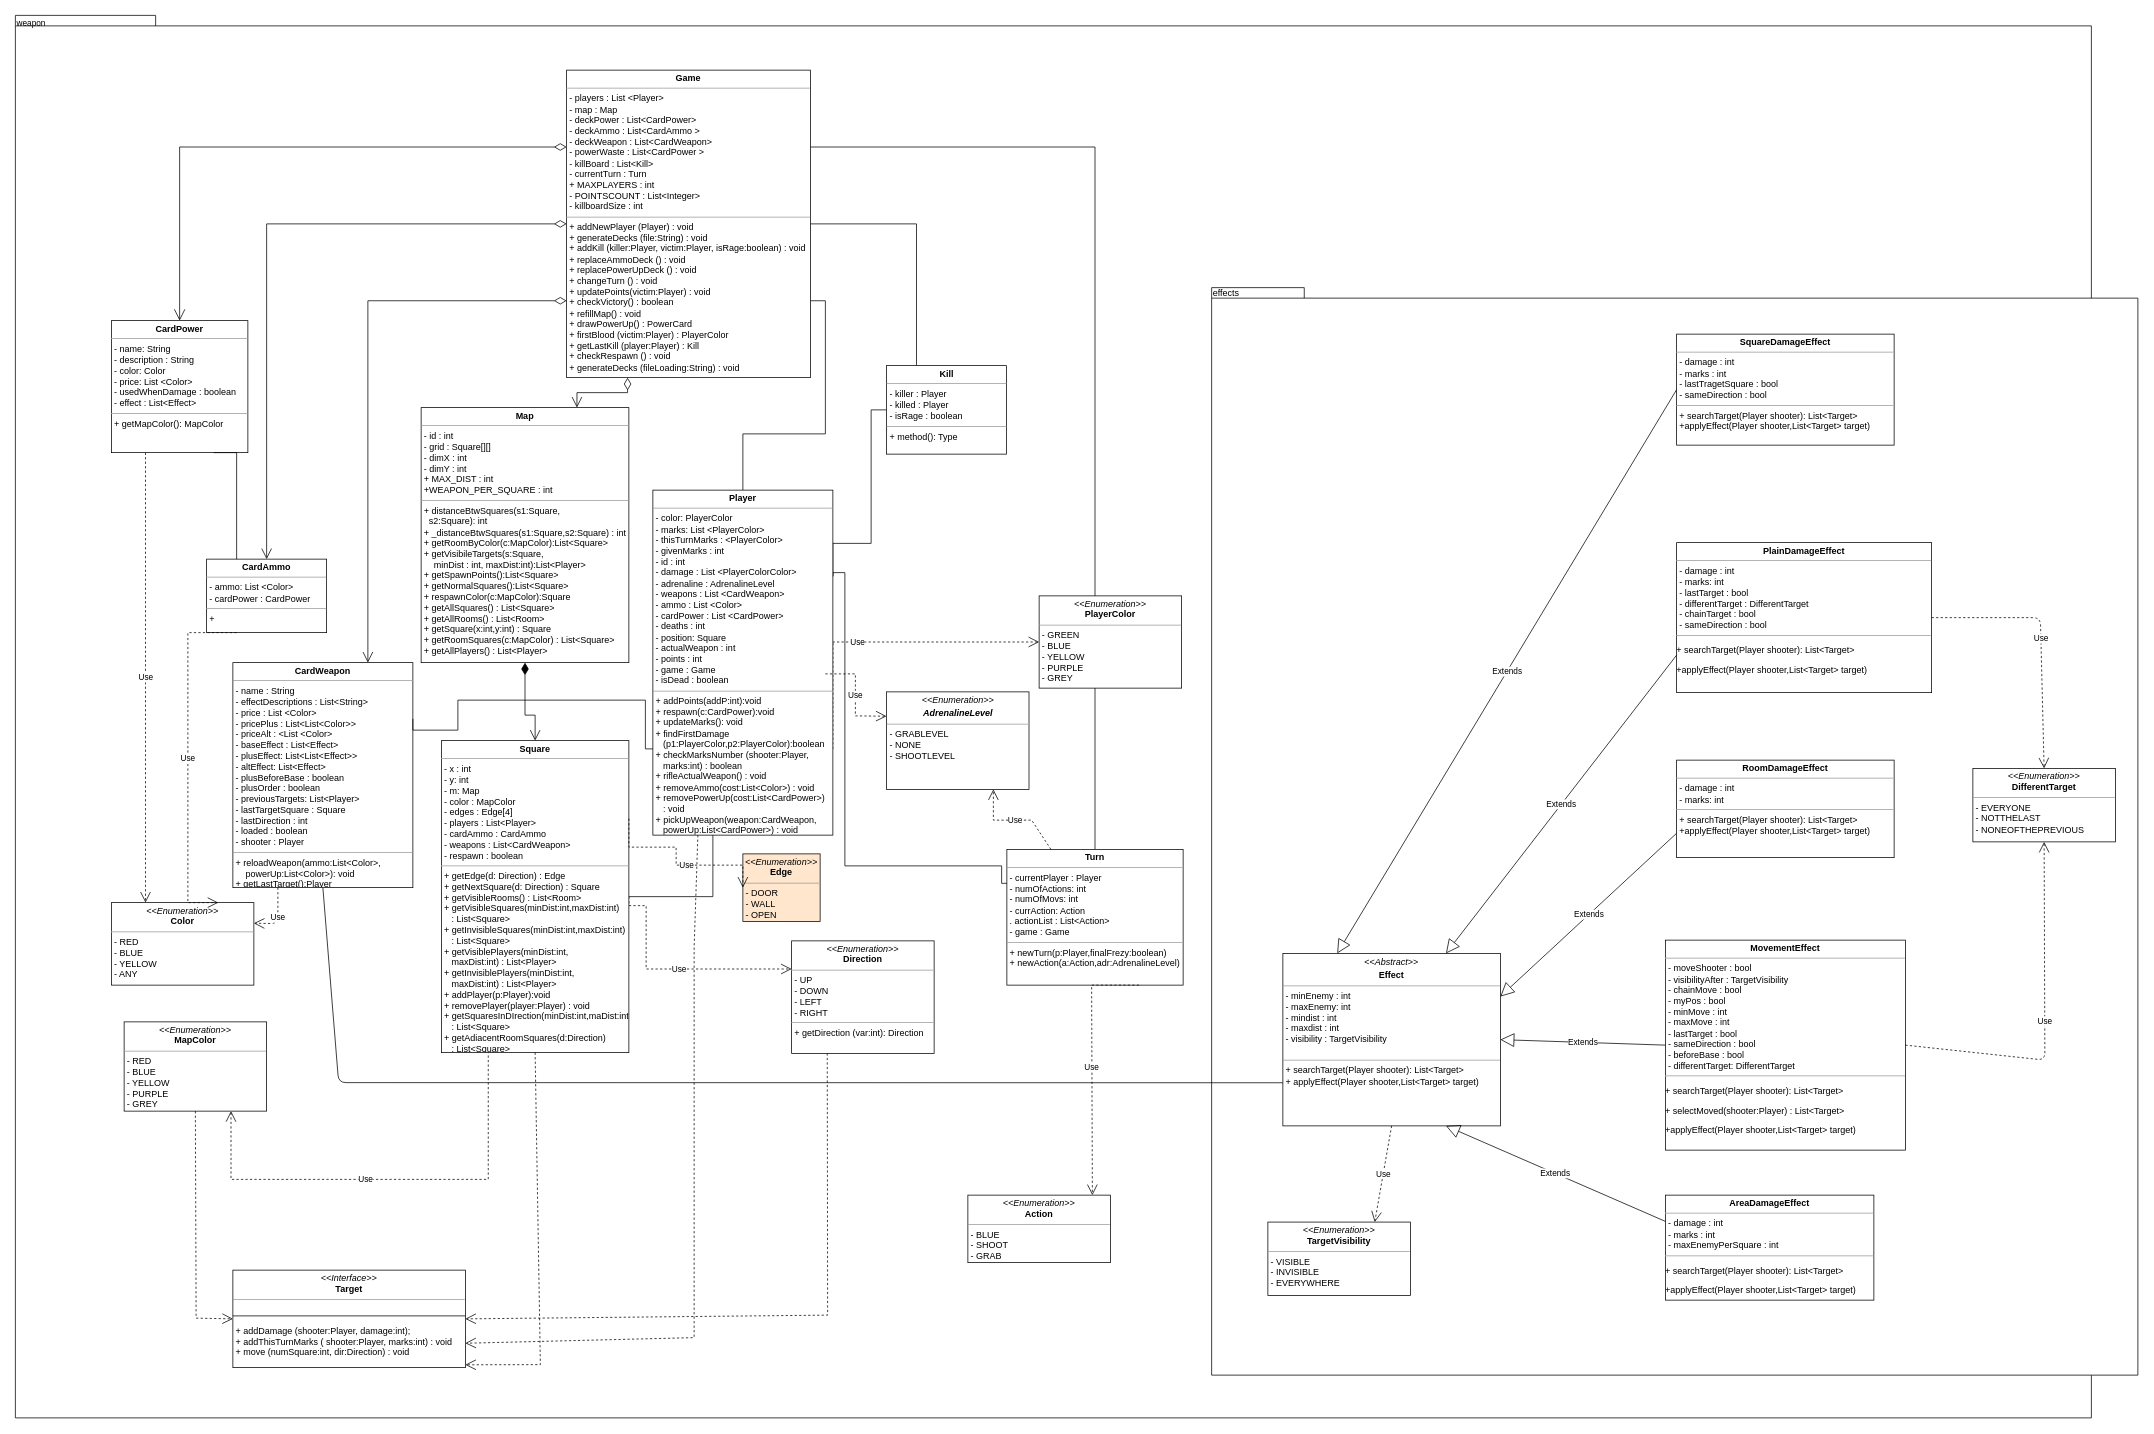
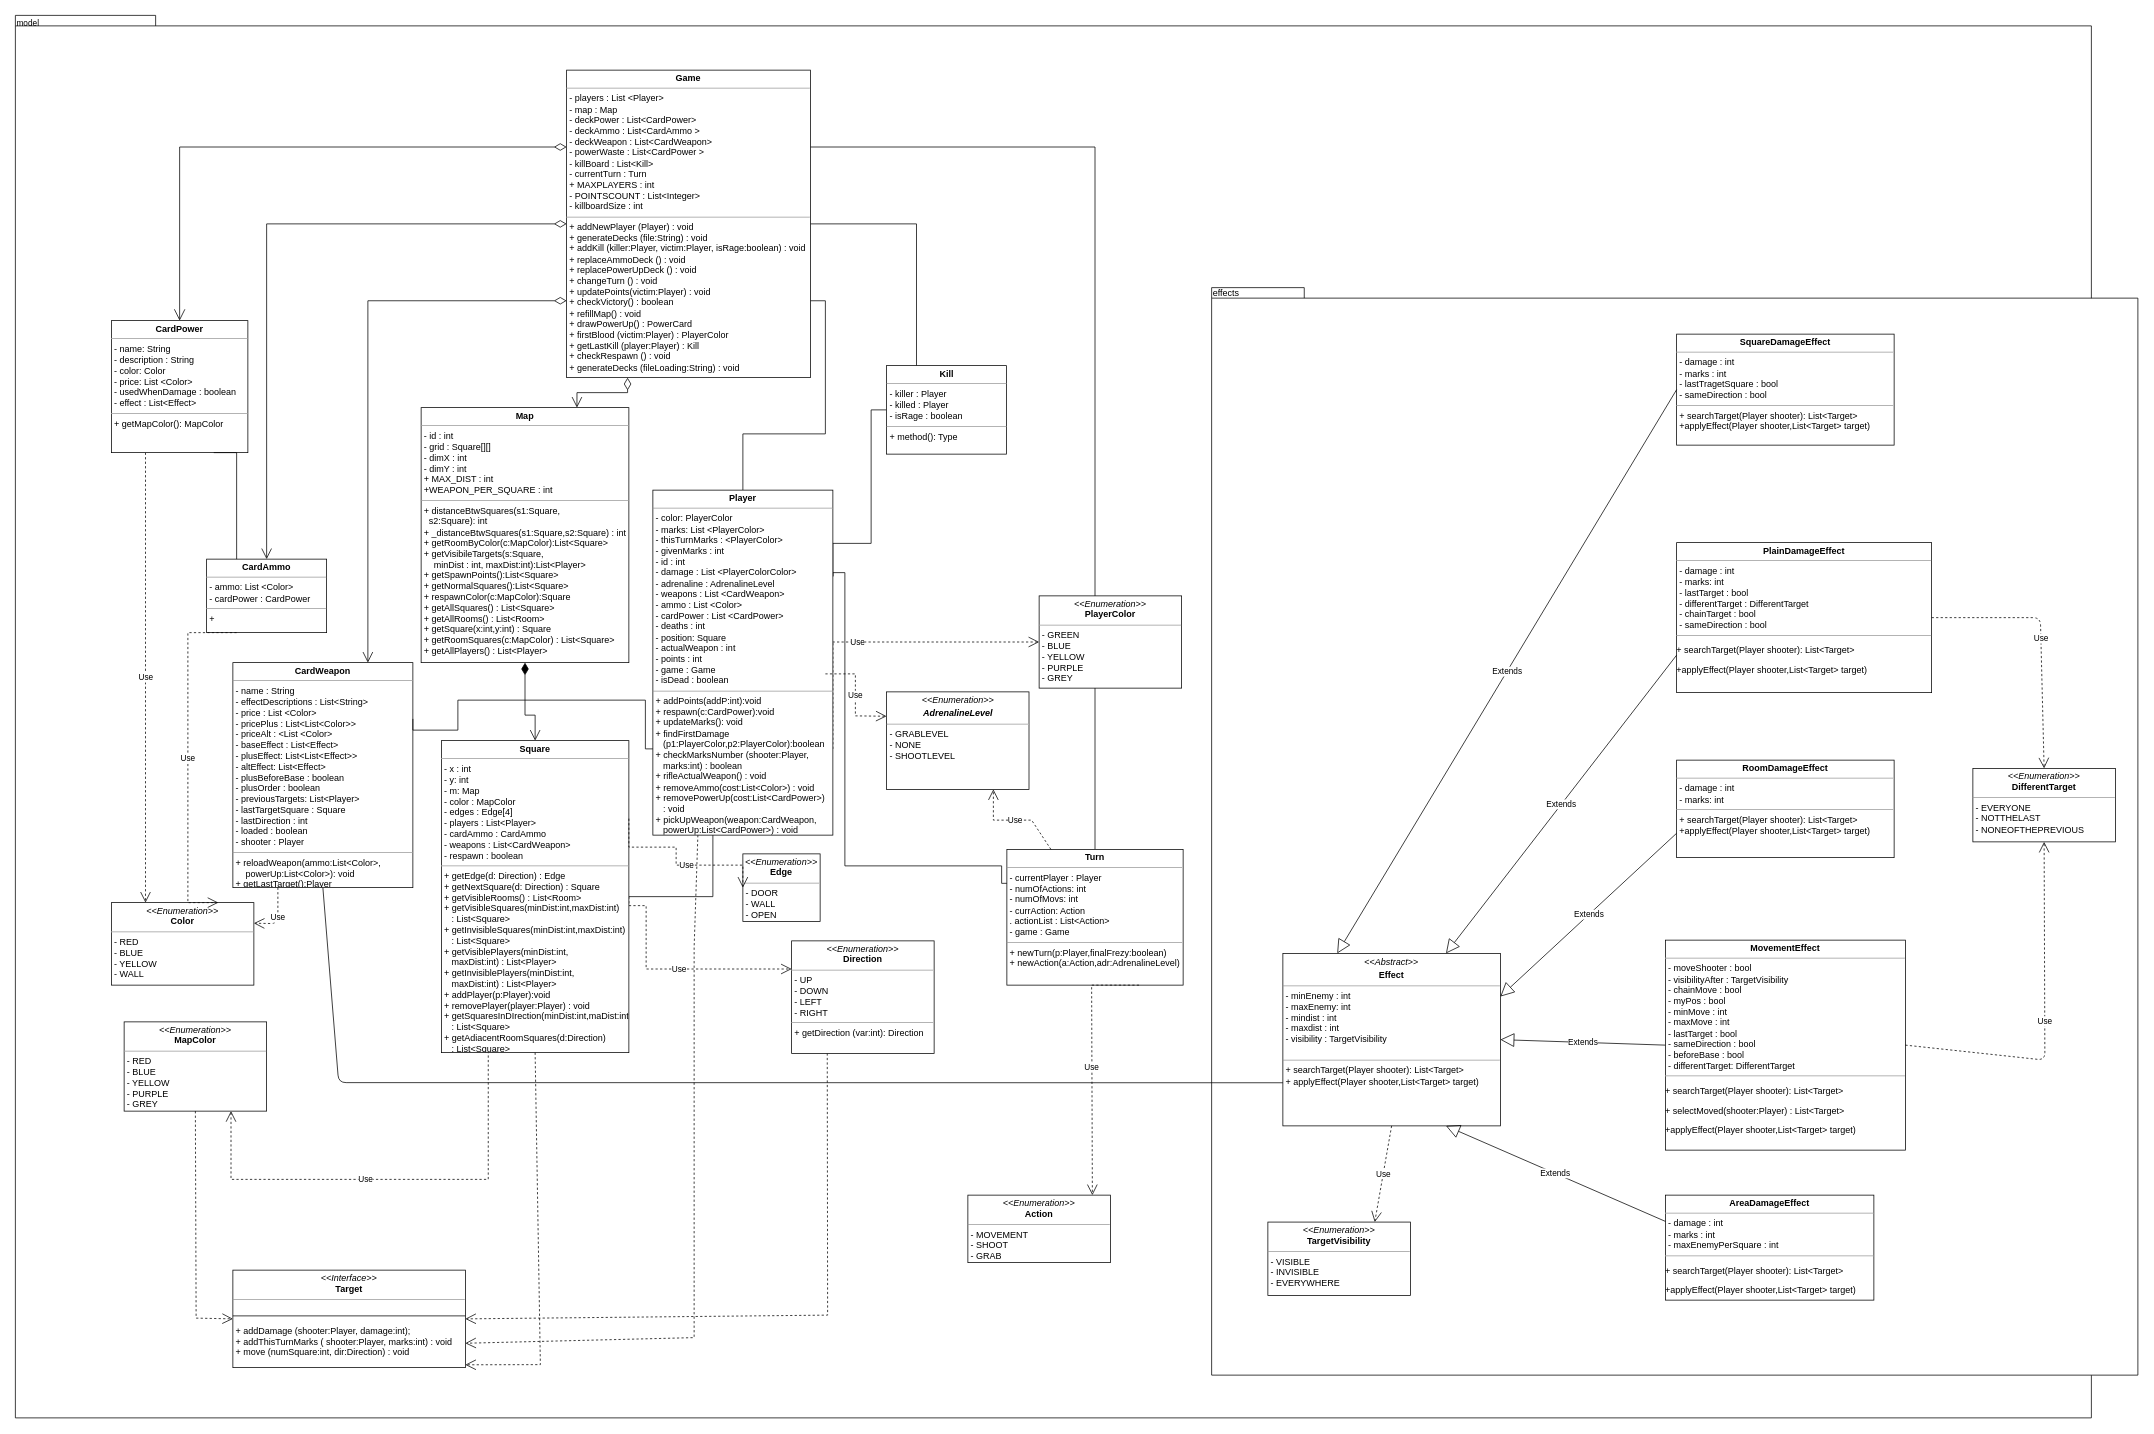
(32, 23) -> (28, 23)
(782, 888) -> (782, 888)
(148, 935) -> (148, 935)
(1005, 1222) -> (1005, 1222)
